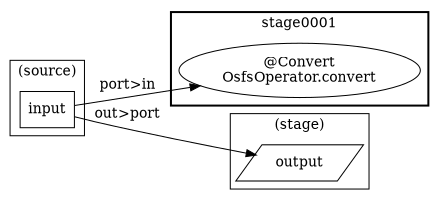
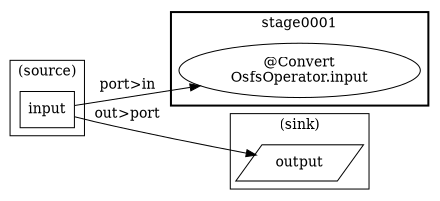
(300, 70) -> (300, 70)
(300, 125) -> (300, 125)
